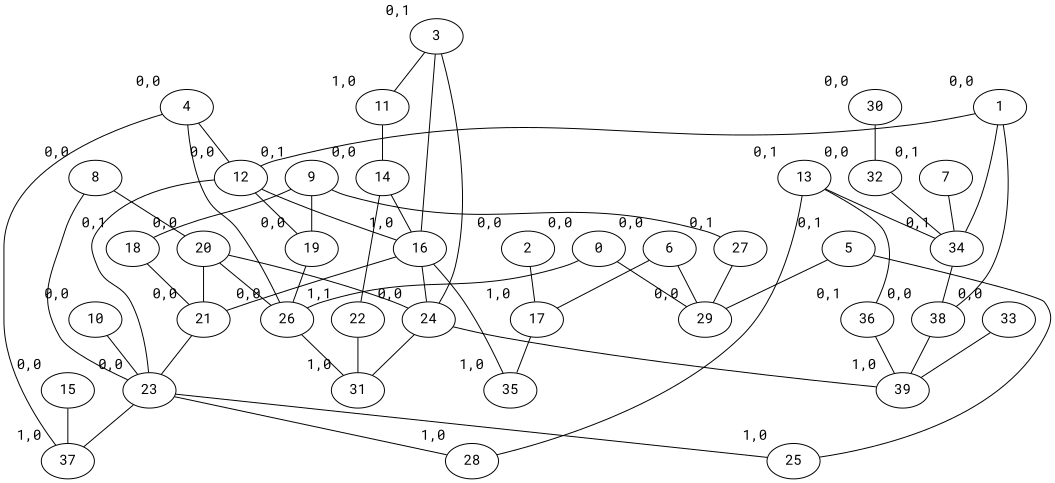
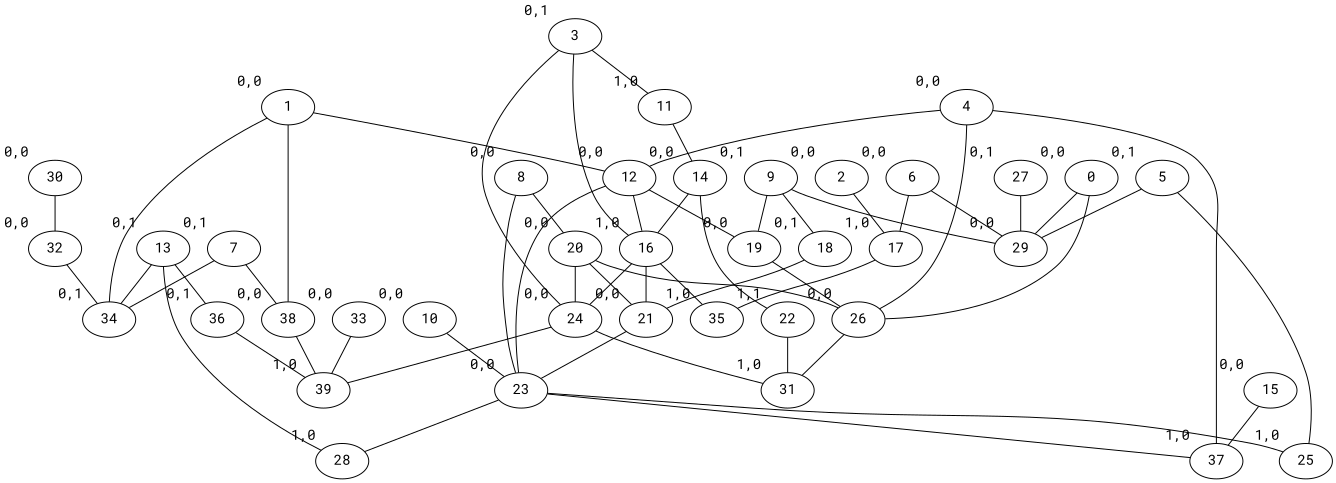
(526, 213) -> (892, 221)
(947, 284) -> (261, 284)
